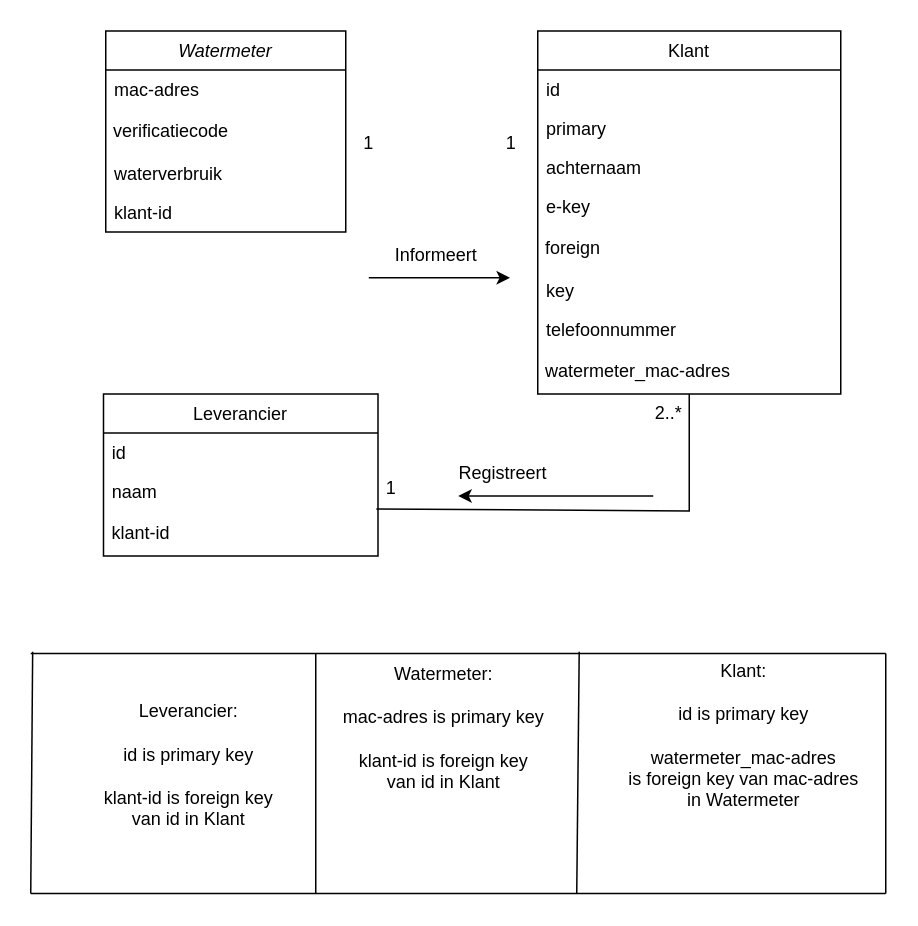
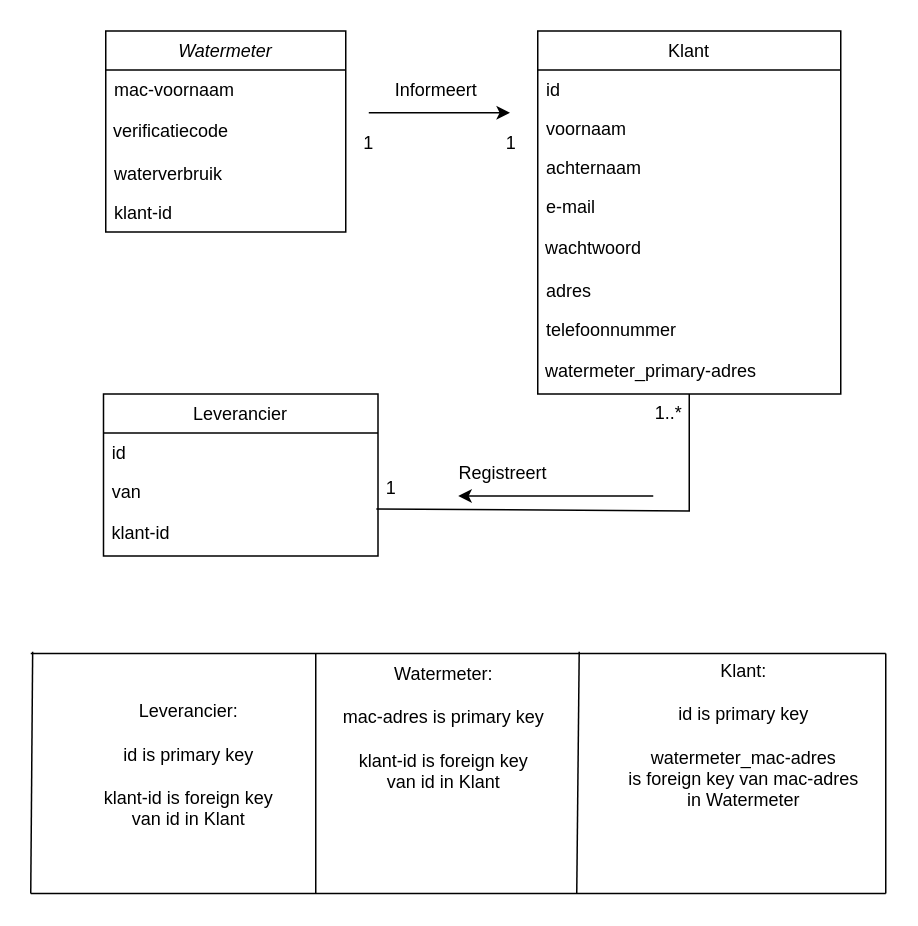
(159, 90) -> (174, 90)
(579, 129) -> (586, 129)
(571, 207) -> (572, 207)
(574, 248) -> (591, 248)
(436, 256) -> (436, 91)
(561, 291) -> (571, 291)
(642, 371) -> (659, 371)
(669, 413) -> (669, 413)
(132, 492) -> (127, 492)
